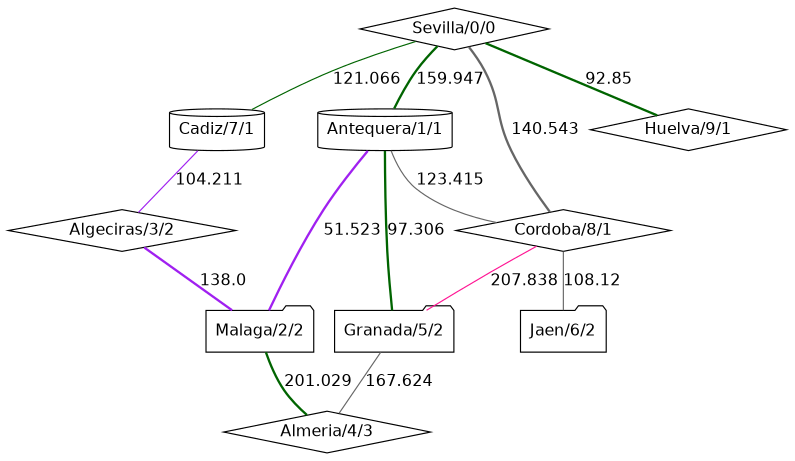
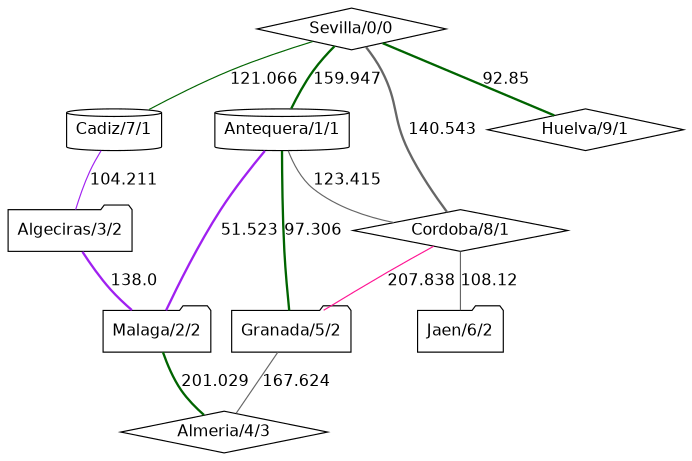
(122, 231) -> (70, 231)
